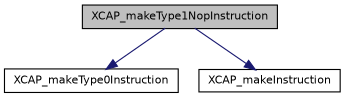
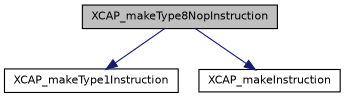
(180, 17) -> (180, 17)
(91, 81) -> (91, 81)
